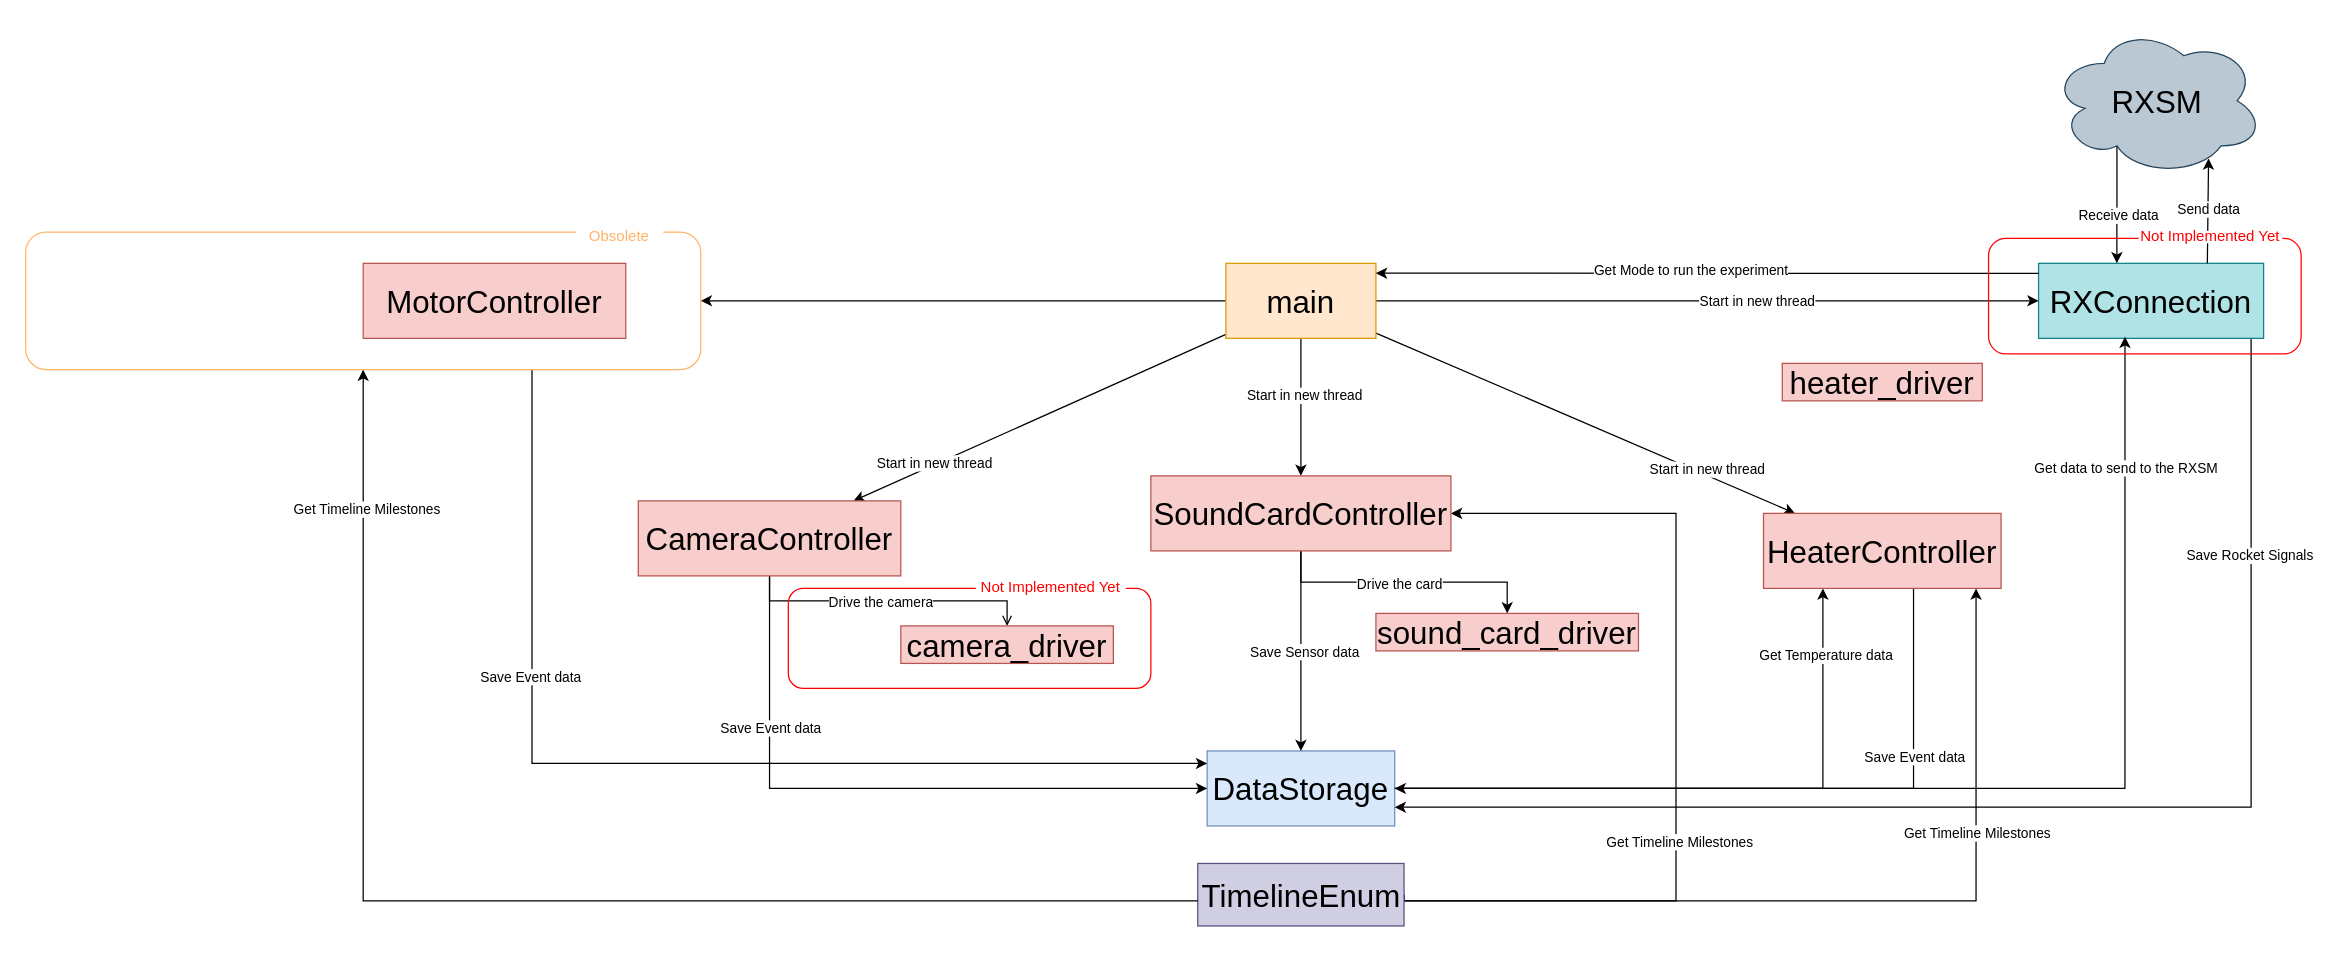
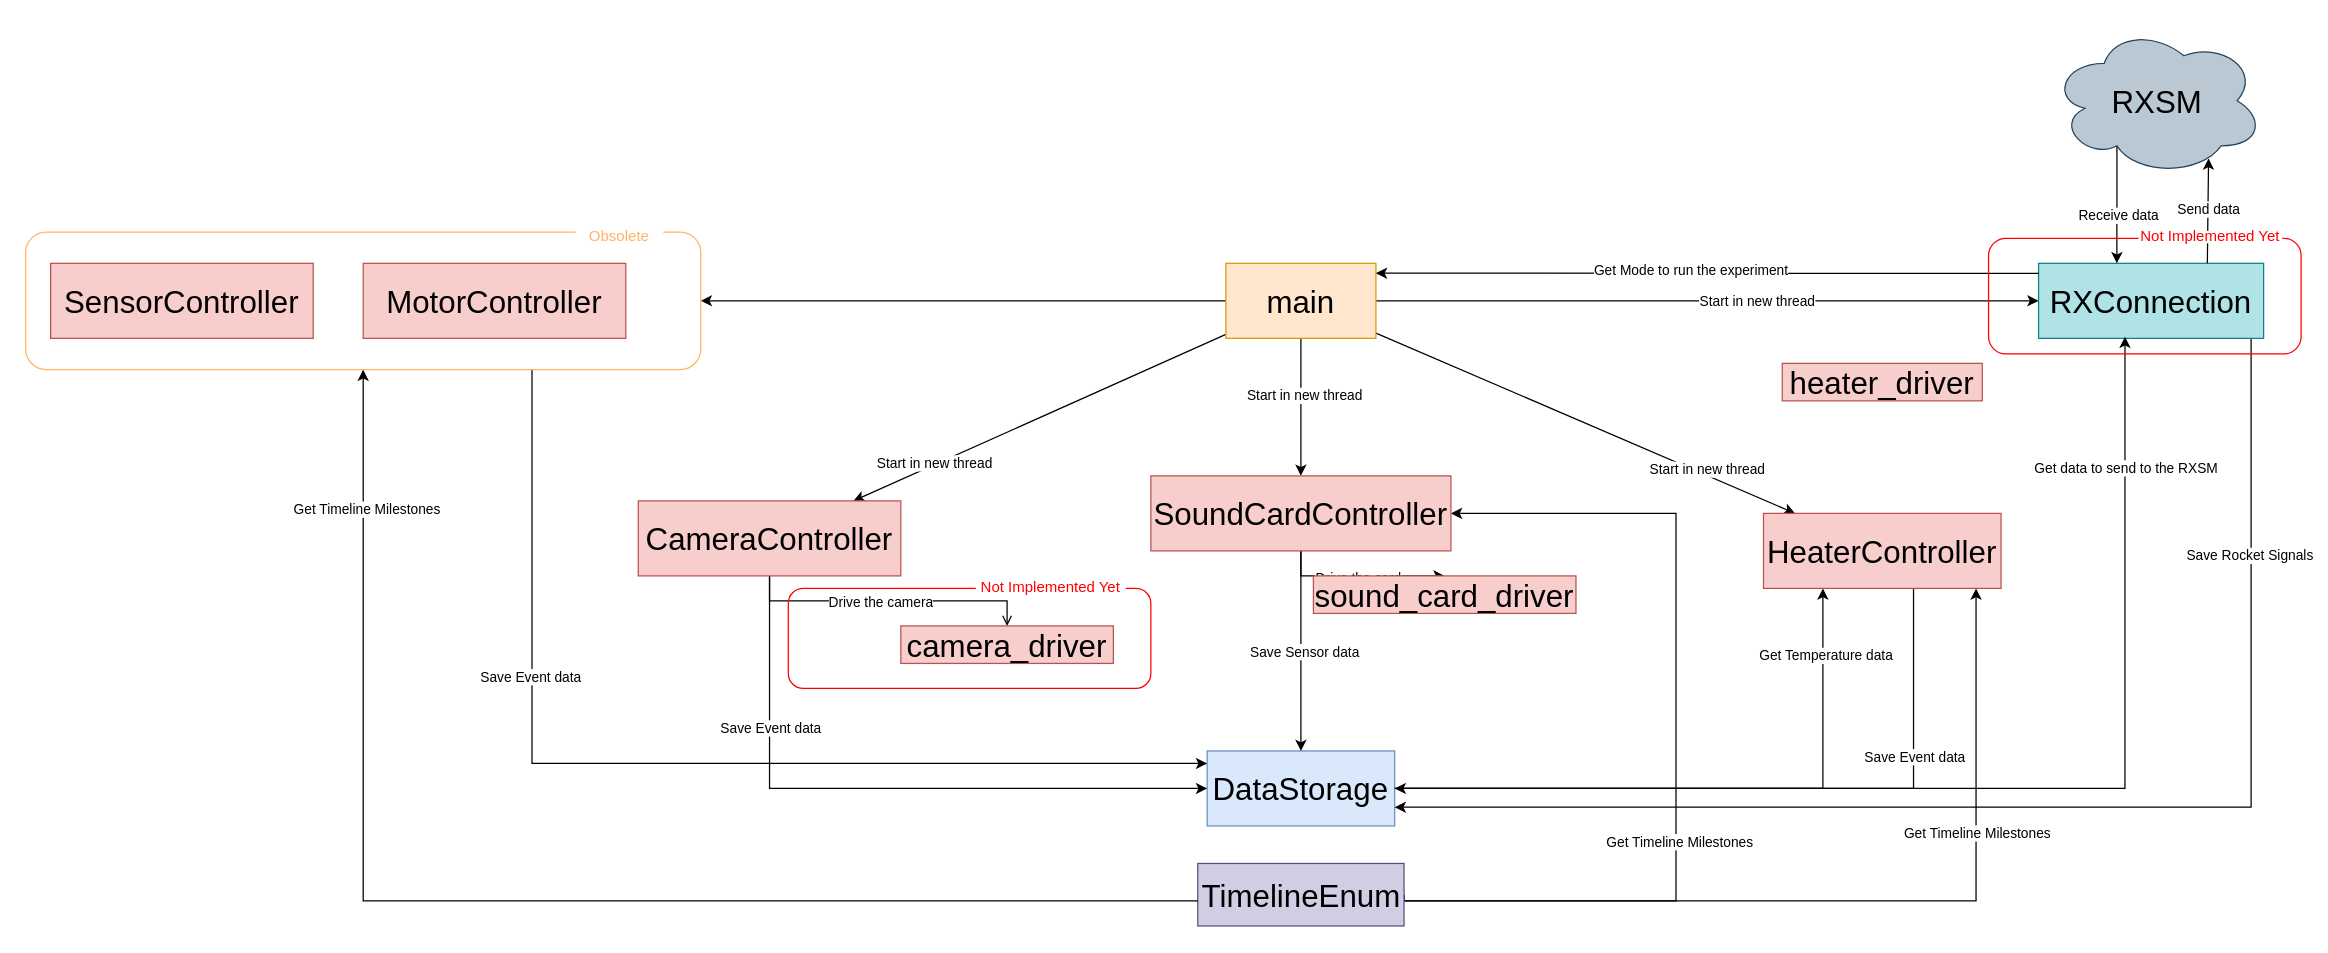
none -> (182, 301)
(1507, 632) -> (1444, 594)
